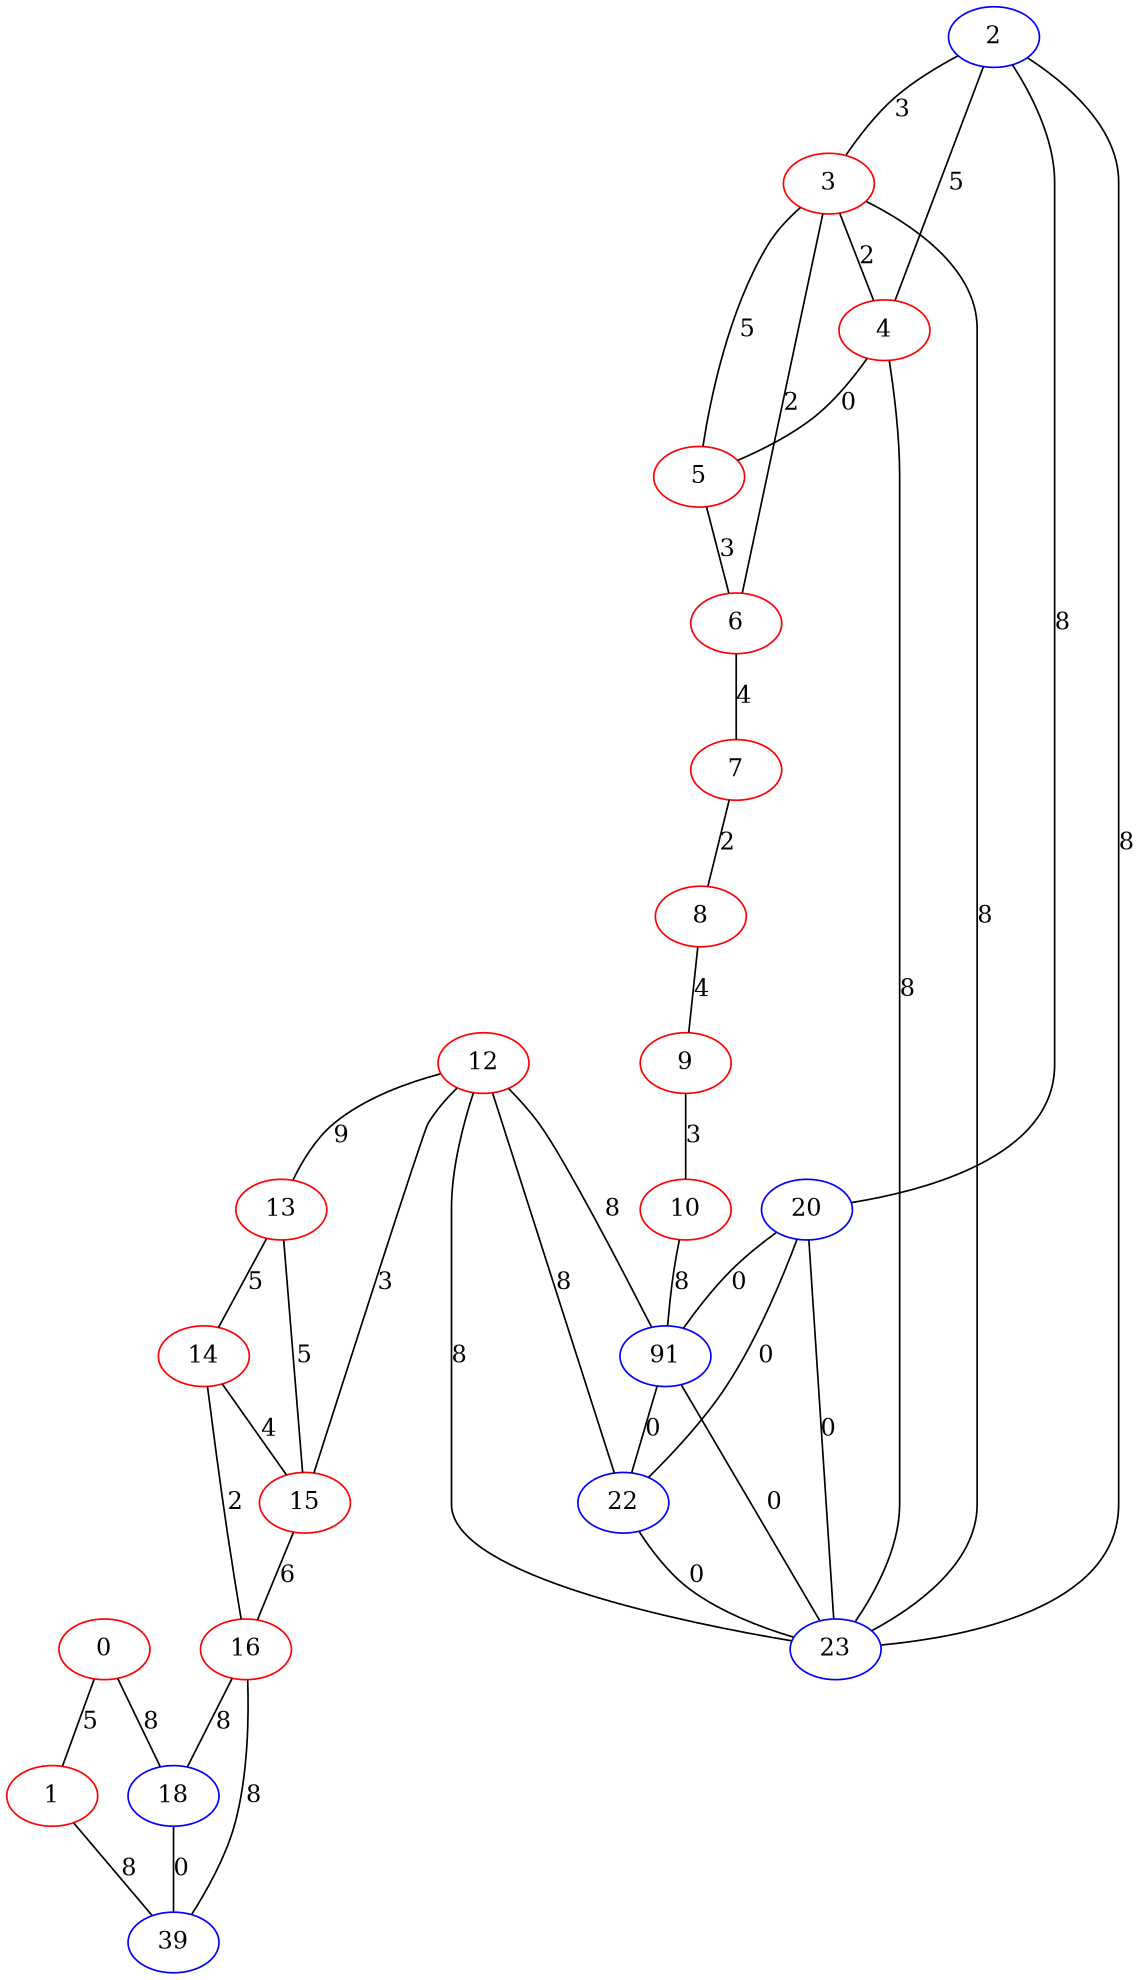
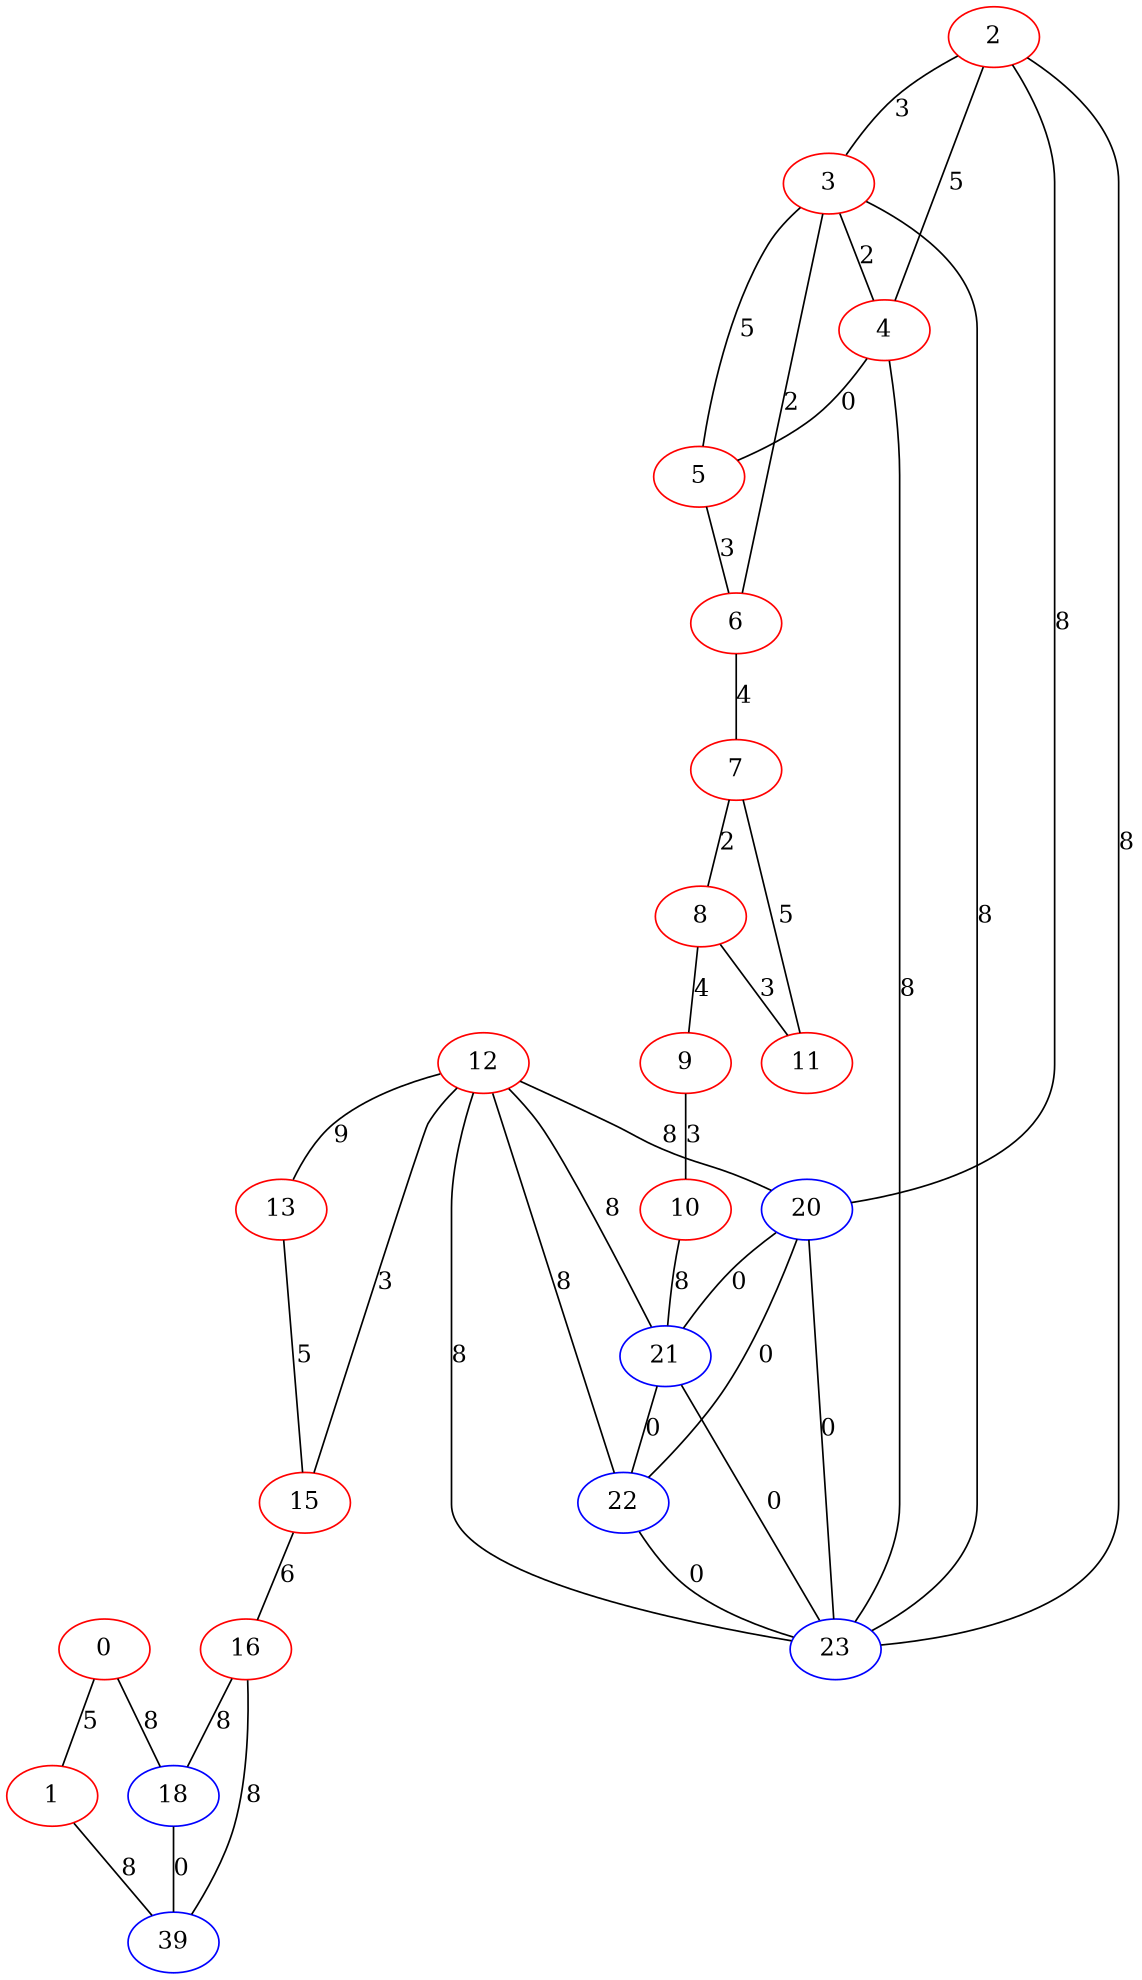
(994, 37) -> (994, 37)
none -> (807, 1063)
none -> (644, 1140)
(204, 1356) -> none
(665, 1356) -> (665, 1356)
